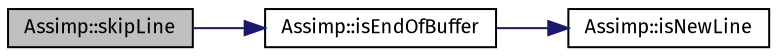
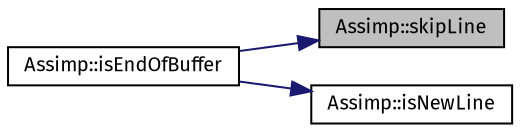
(219, 28) -> (269, 47)
